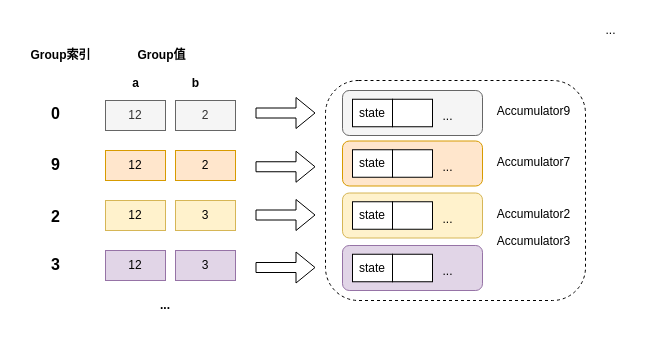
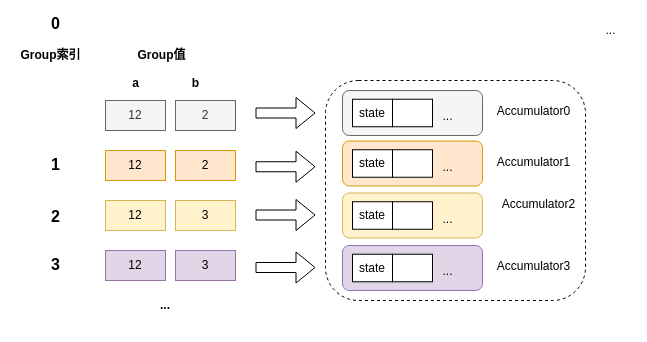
(61, 56) -> (51, 56)
(534, 112) -> (534, 112)
(56, 114) -> (56, 24)
(534, 163) -> (534, 163)
(56, 165) -> (56, 165)
(534, 214) -> (539, 204)
(534, 242) -> (534, 267)
